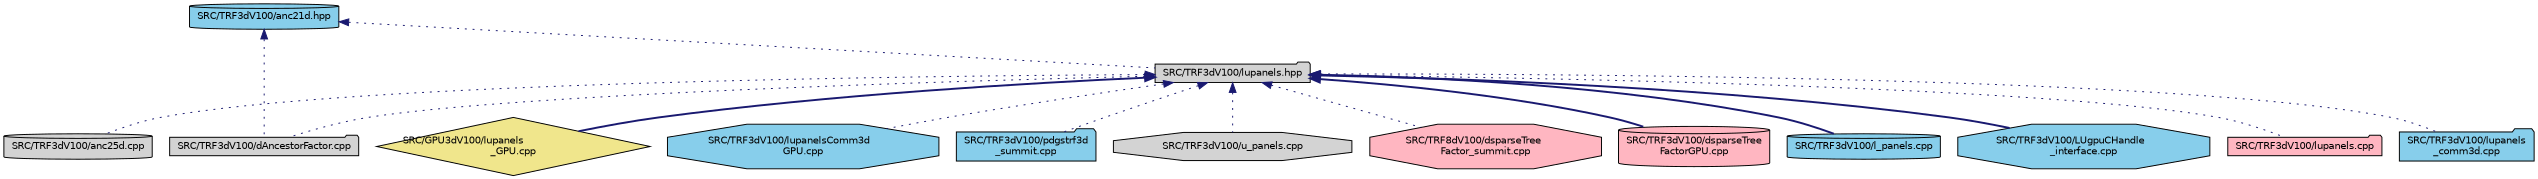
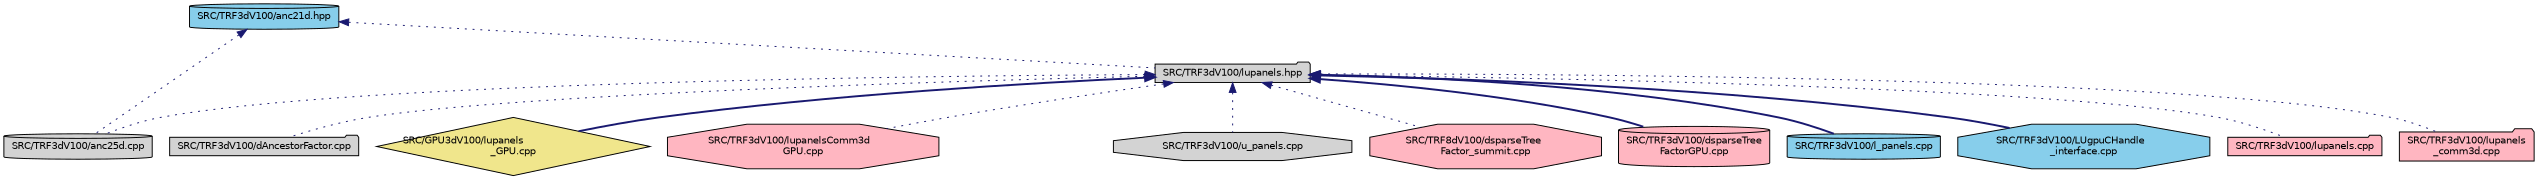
(264, 88) -> (167, 84)
(803, 147) -> (803, 147)
(1026, 147) -> none
(2467, 147) -> (2467, 147)
